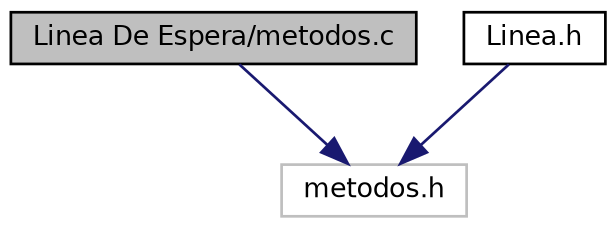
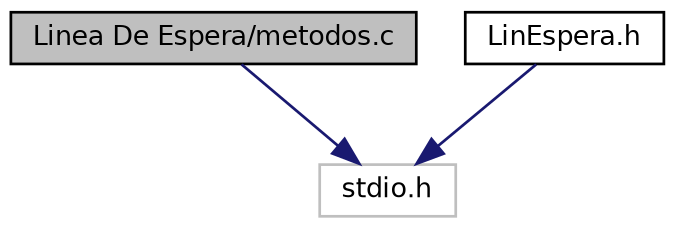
(535, 38) -> (565, 38)
(374, 190) -> (388, 190)
